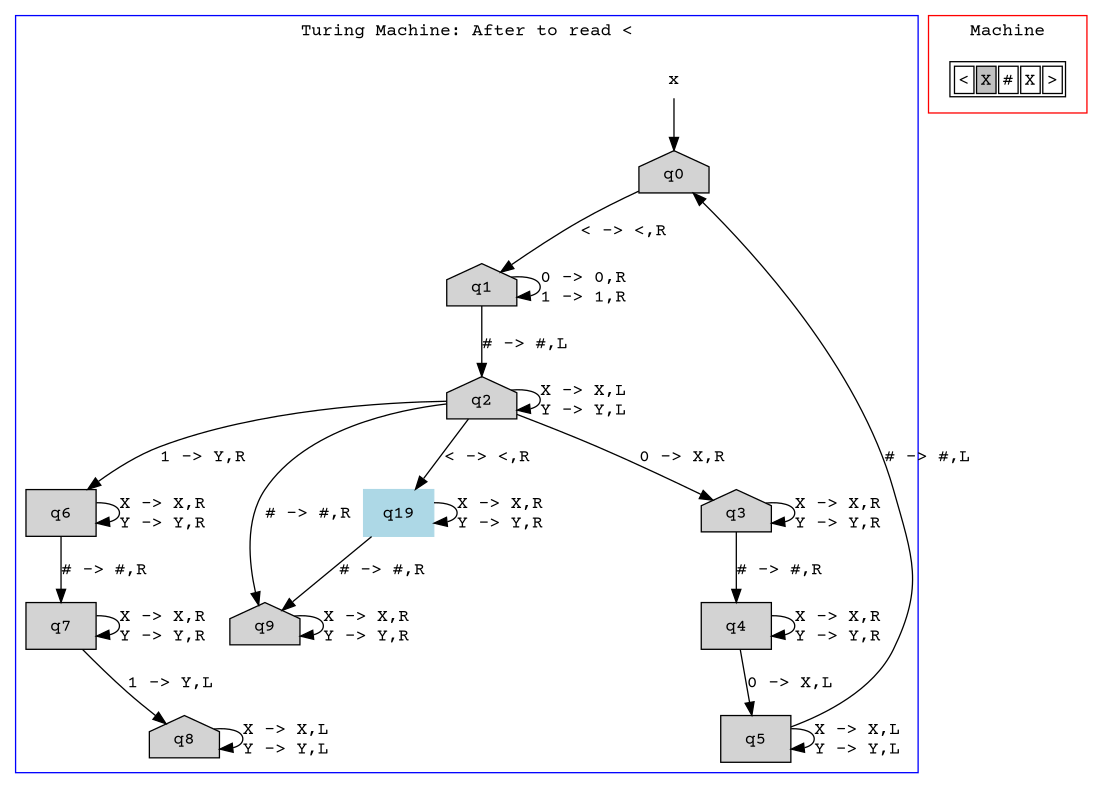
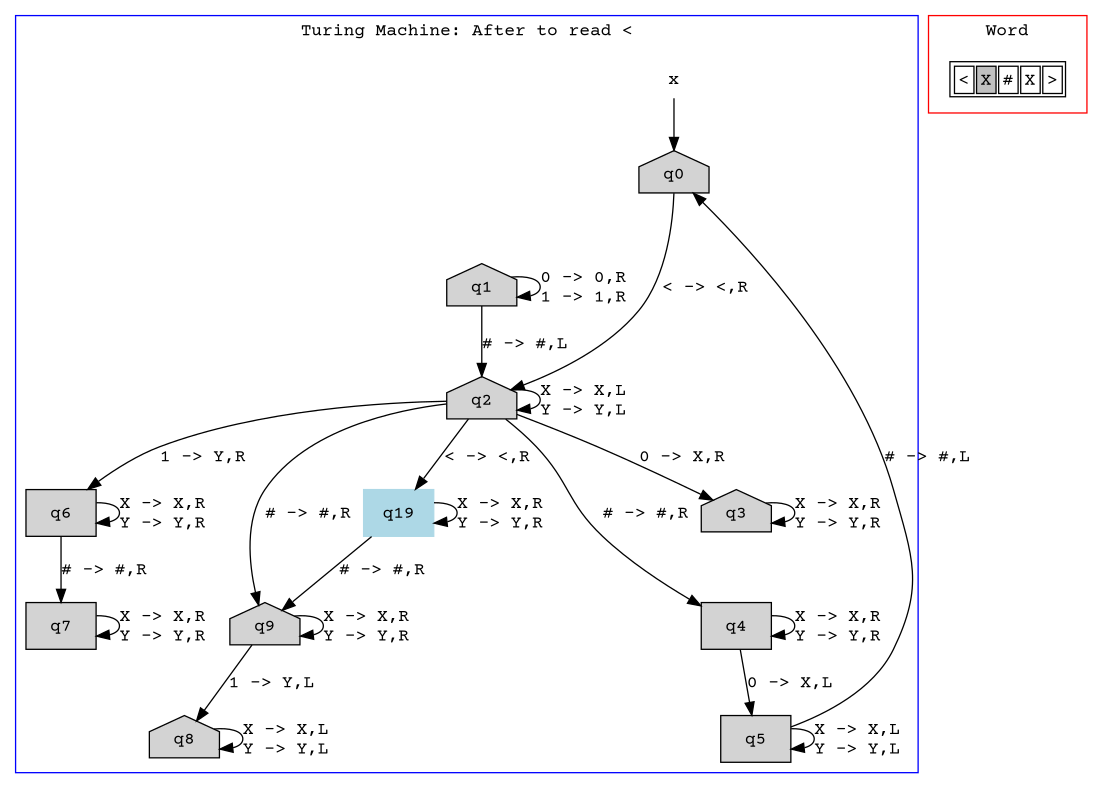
(1008, 31) -> (1008, 31)
(573, 225) -> (634, 316)
(736, 561) -> (587, 520)
(118, 684) -> (228, 678)
